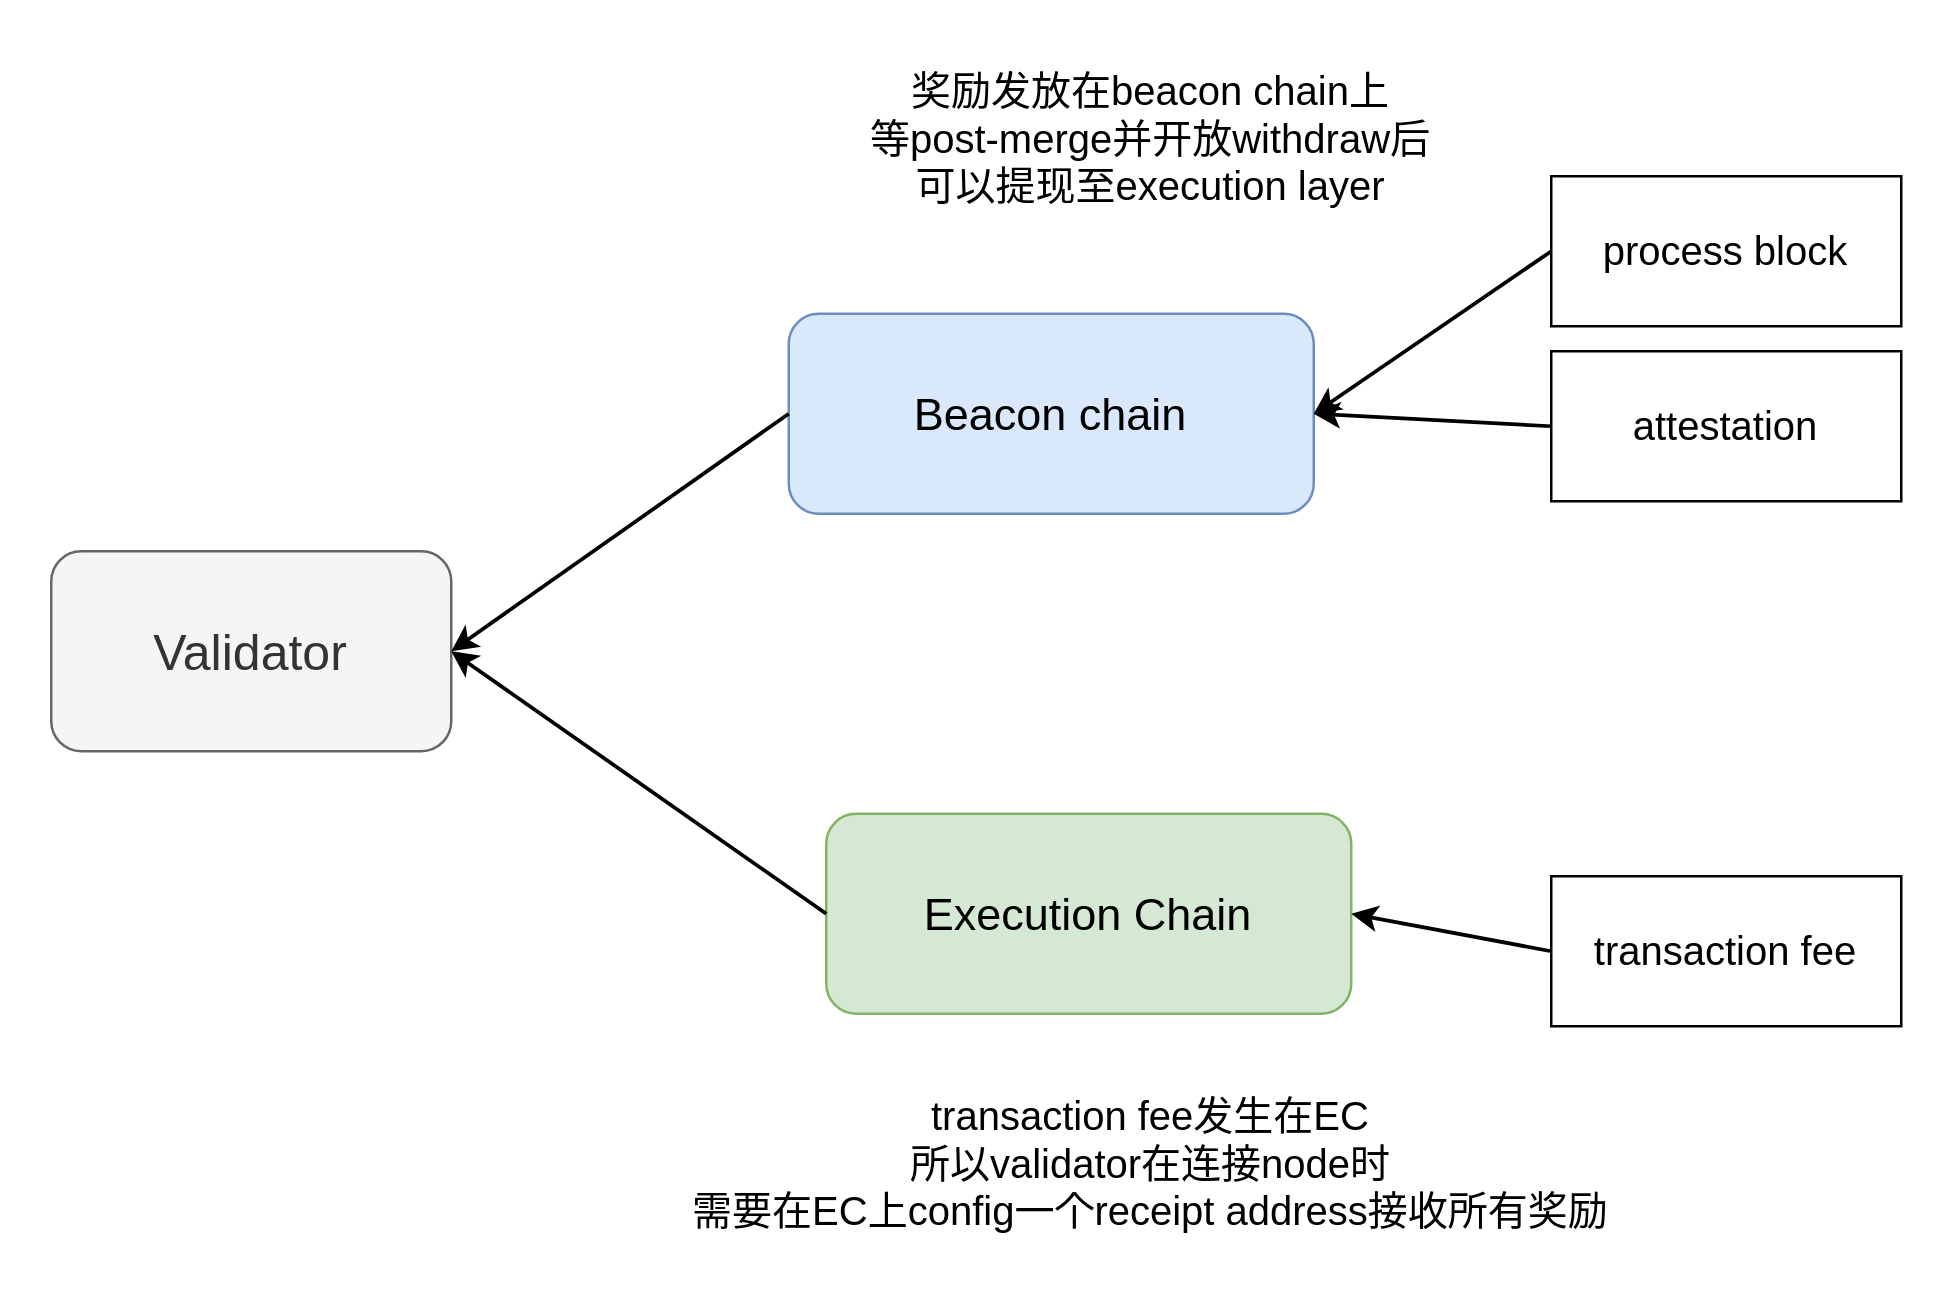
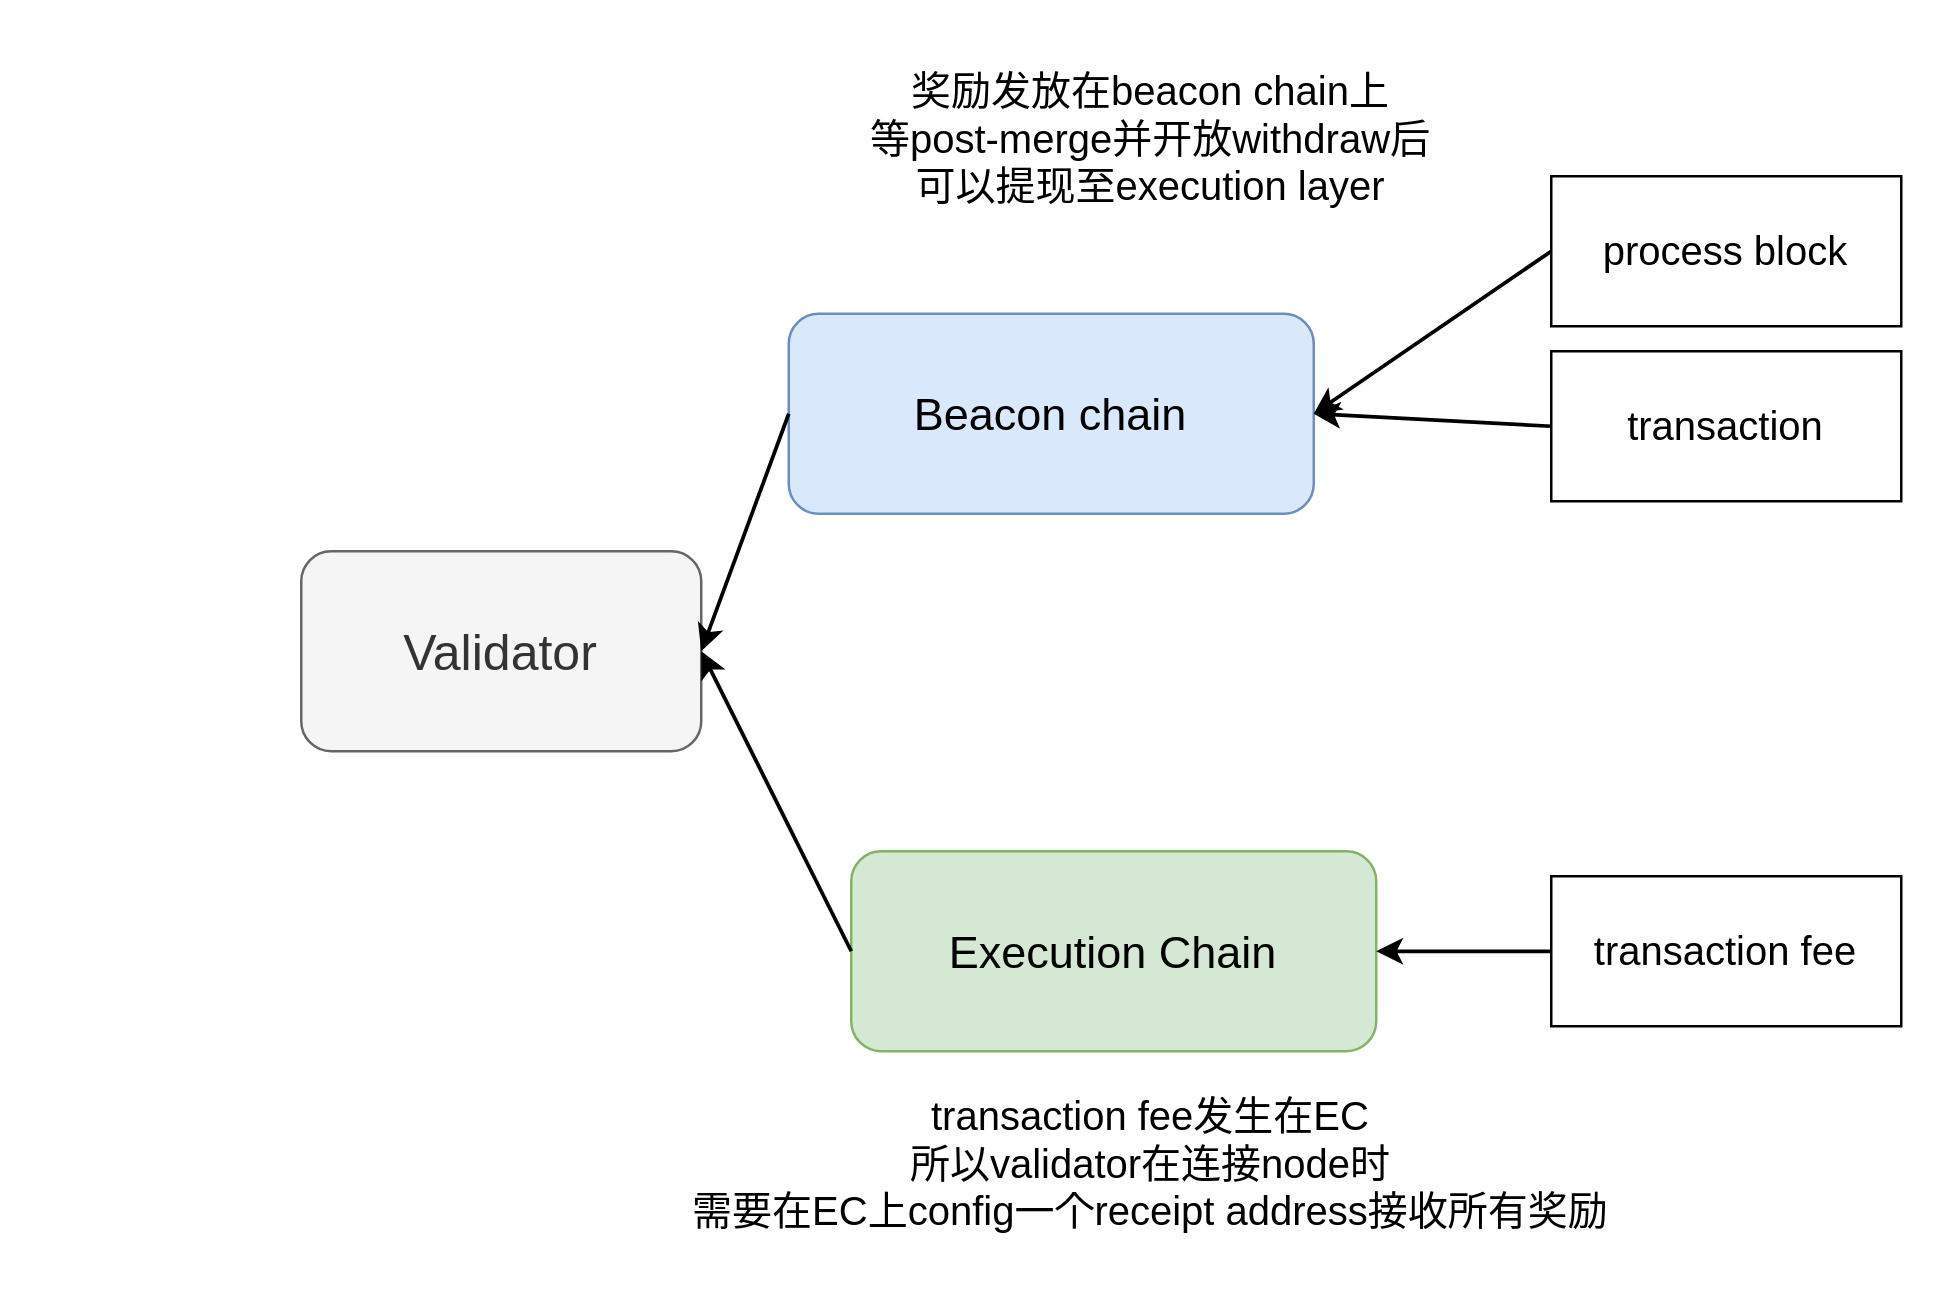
(1726, 426) -> (1726, 426)
(251, 651) -> (501, 651)
(1089, 914) -> (1114, 951)
